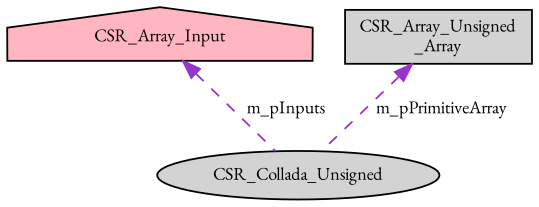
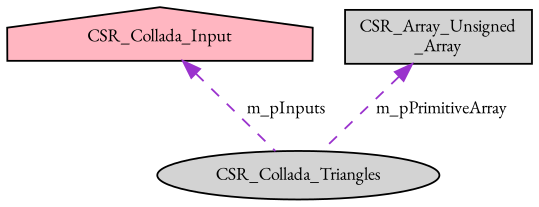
(160, 37) -> (160, 37)
(298, 175) -> (298, 175)
